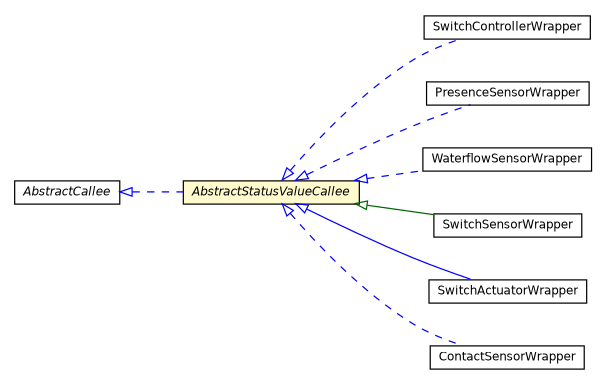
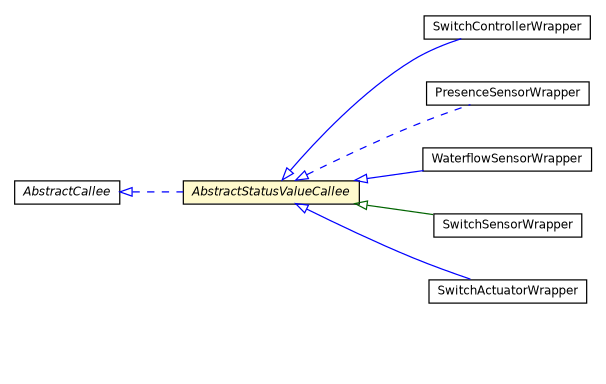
(368, 93) -> (368, 93)
(395, 175) -> (395, 175)
(507, 357) -> none
